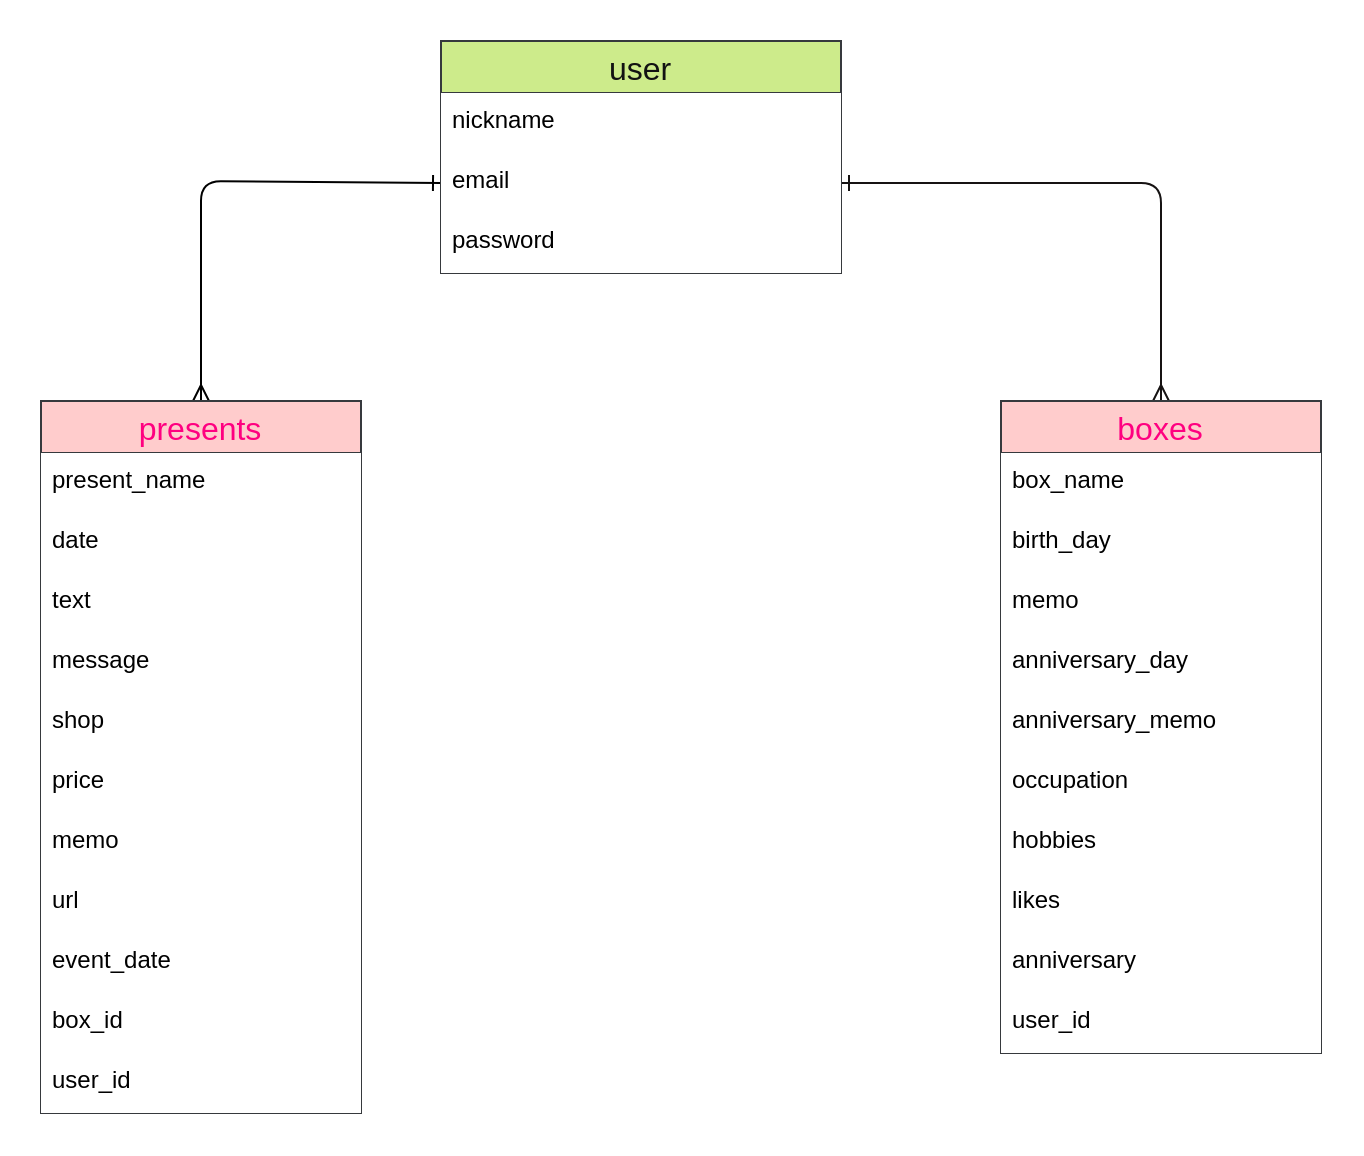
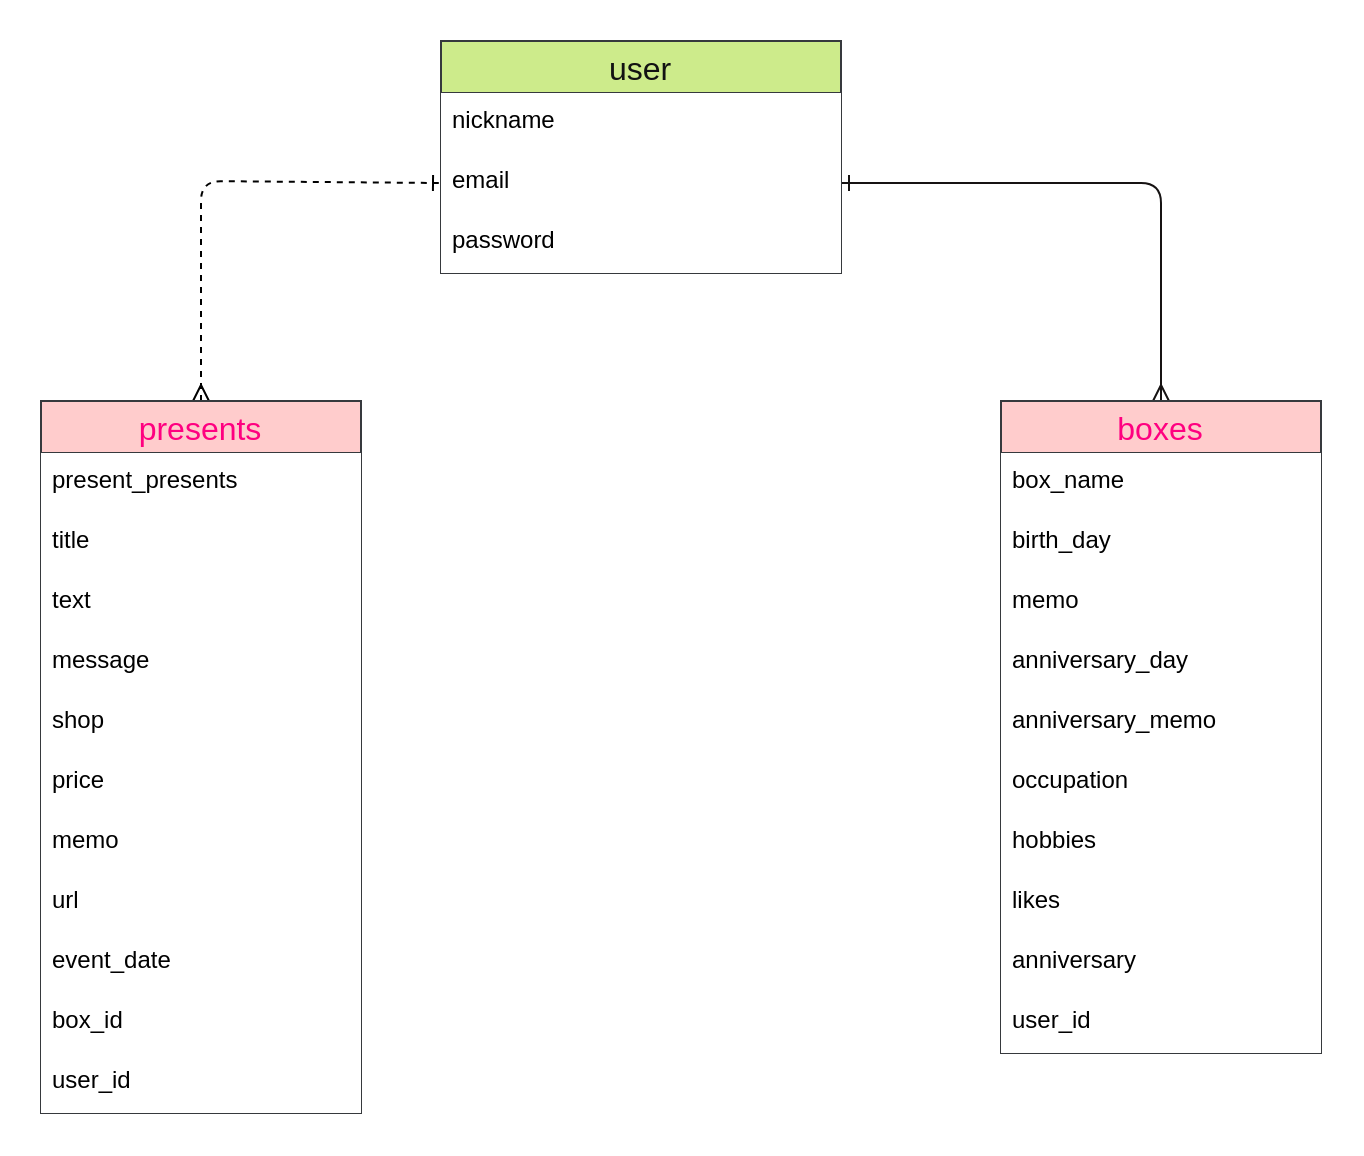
(218, 181) -> (218, 181)
(133, 480) -> (160, 480)
(79, 540) -> (79, 540)
